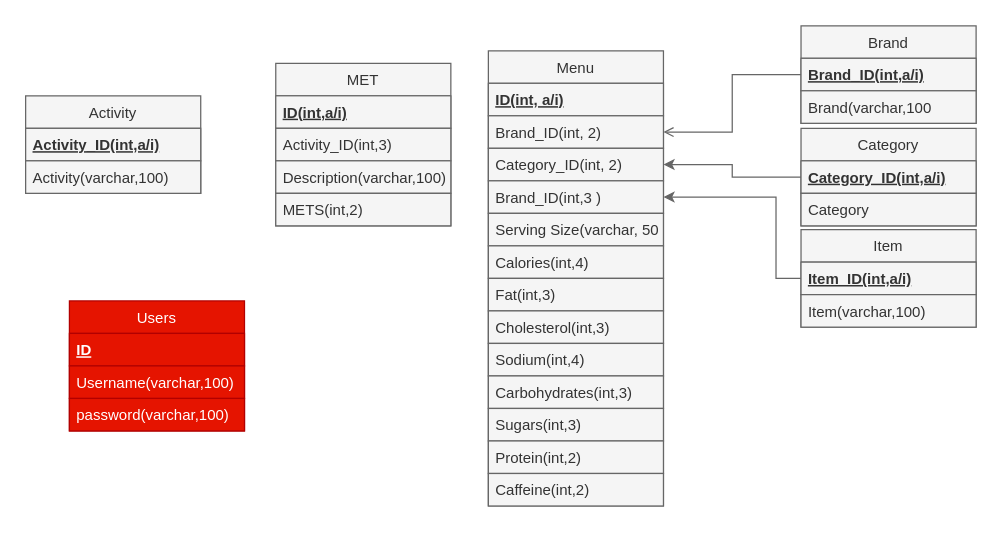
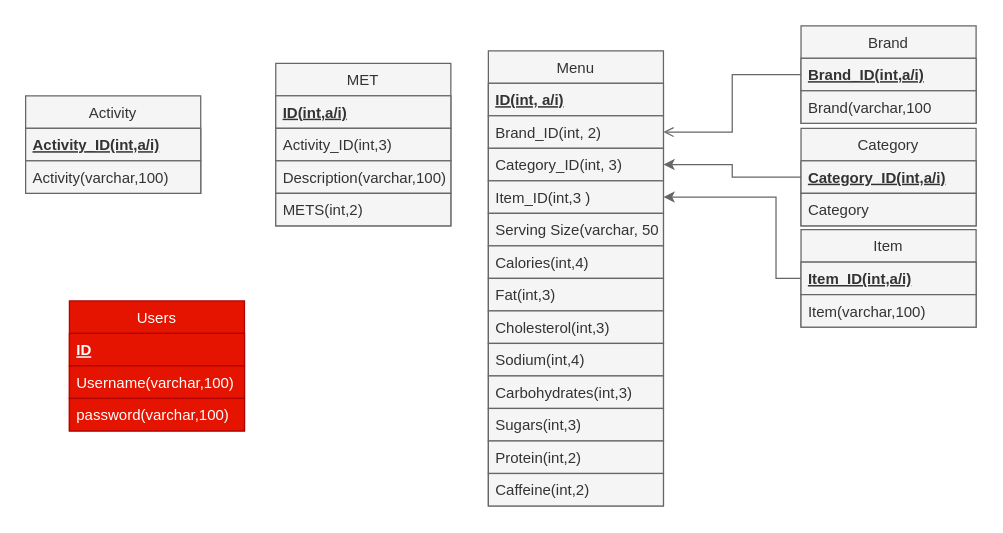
(569, 165) -> (569, 165)
(556, 198) -> (552, 198)
